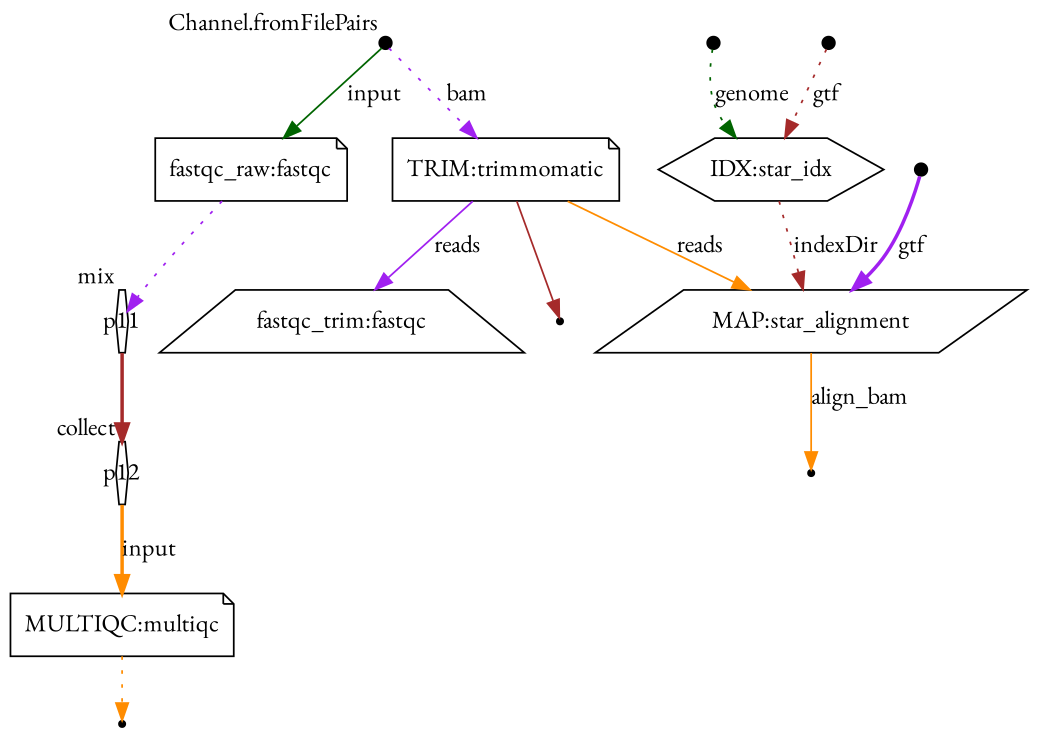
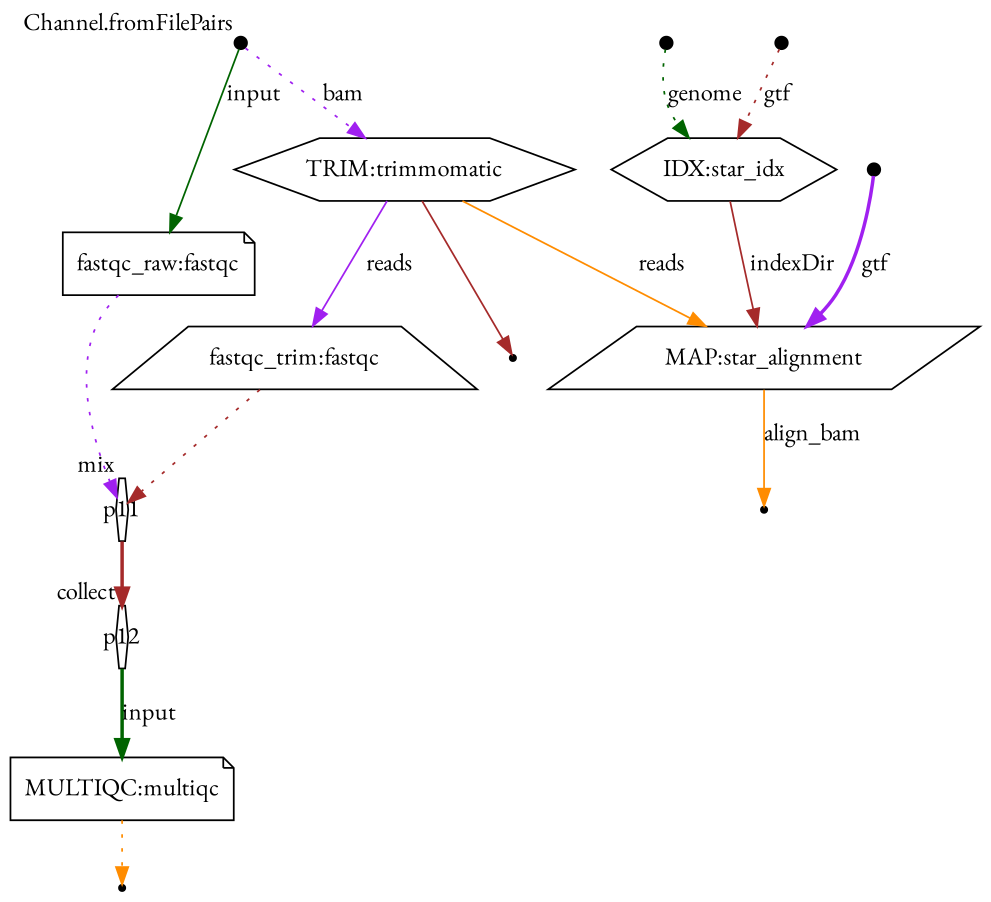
(506, 170) -> (405, 170)
(789, 237) -> (742, 255)
none -> (201, 440)
(122, 540) -> (122, 704)
